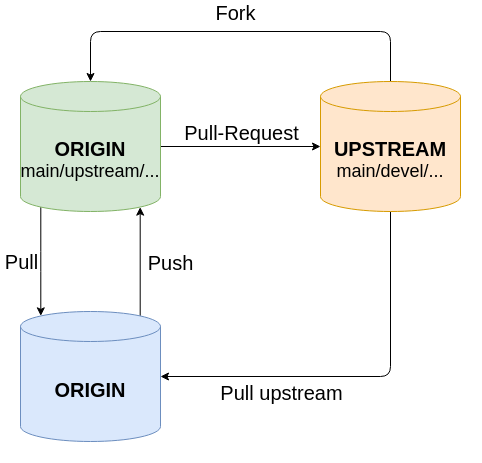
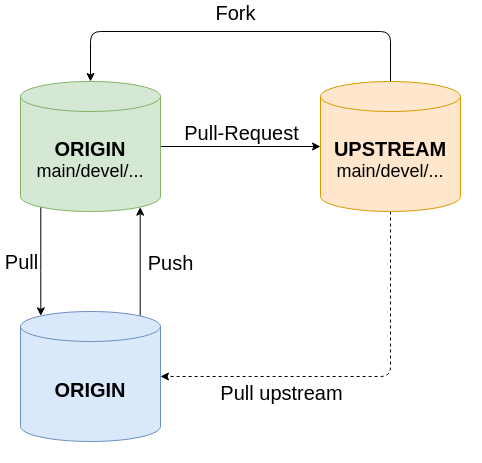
(91, 160) -> (91, 160)
(356, 377) -> (356, 377)
